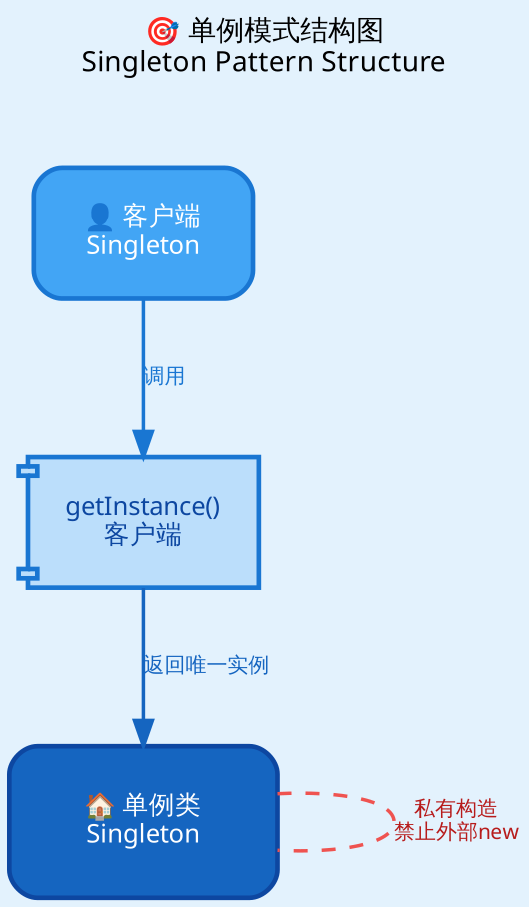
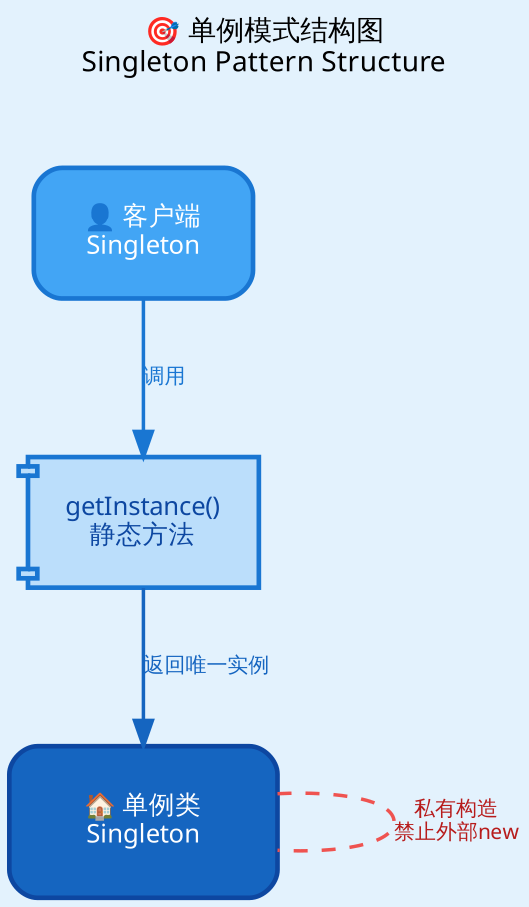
(143, 522) -> (143, 522)
